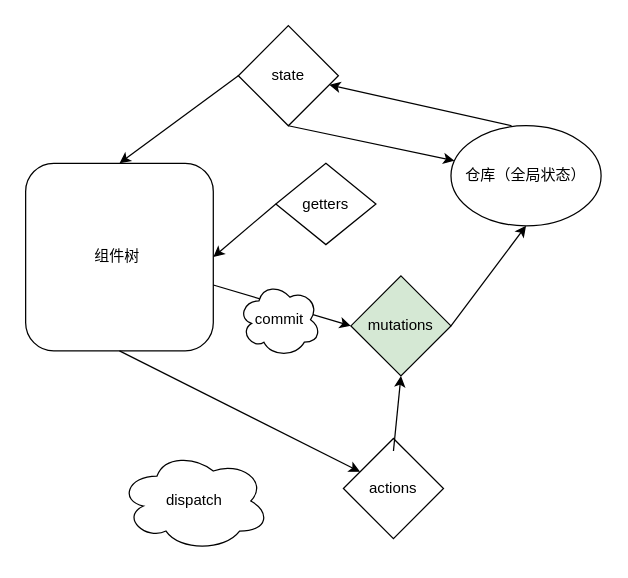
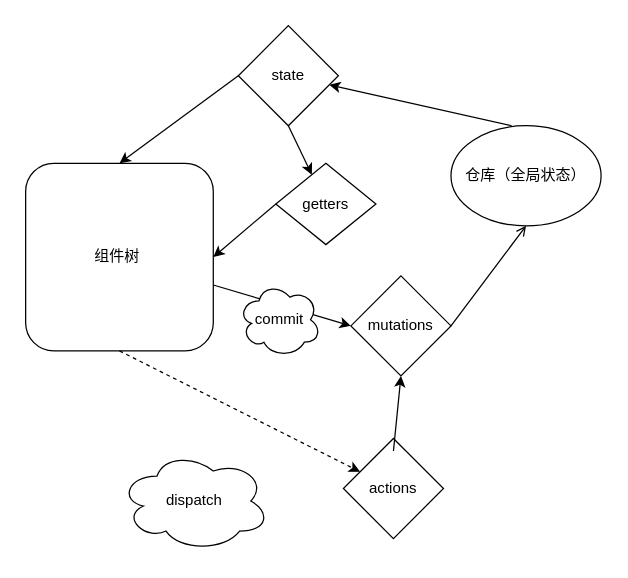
(367, 142) -> (298, 146)
(520, 234) -> (521, 232)
(401, 326) -> (401, 326)
(236, 409) -> (236, 409)
